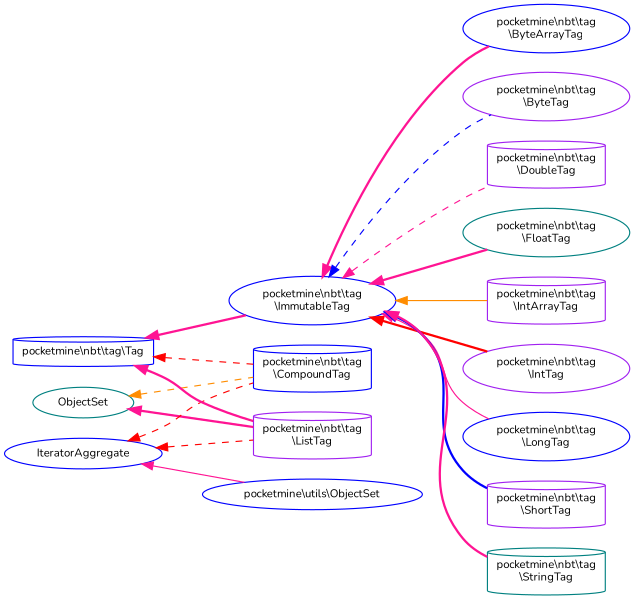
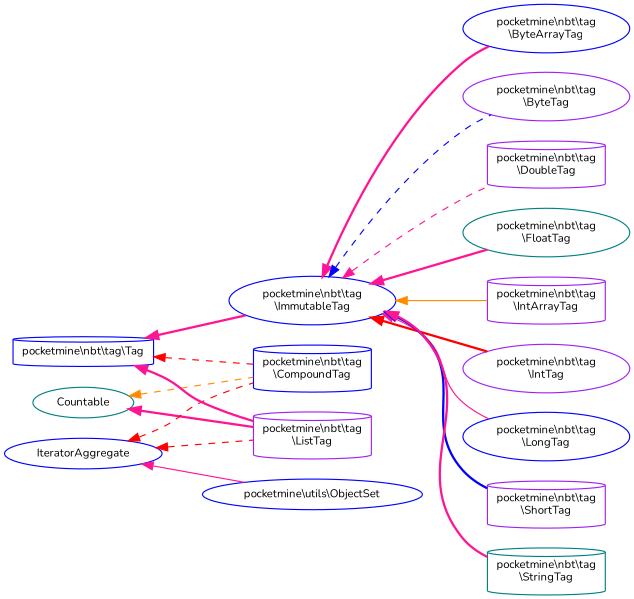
(83, 403) -> (83, 403)
